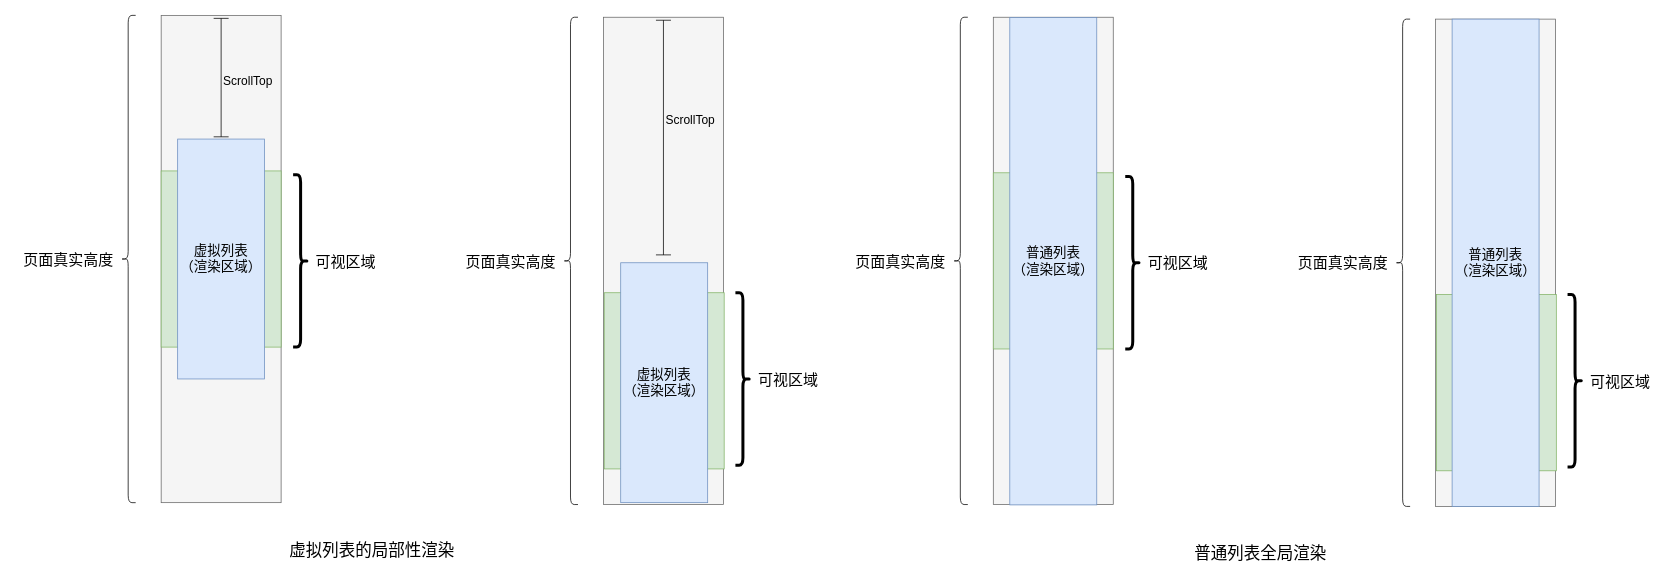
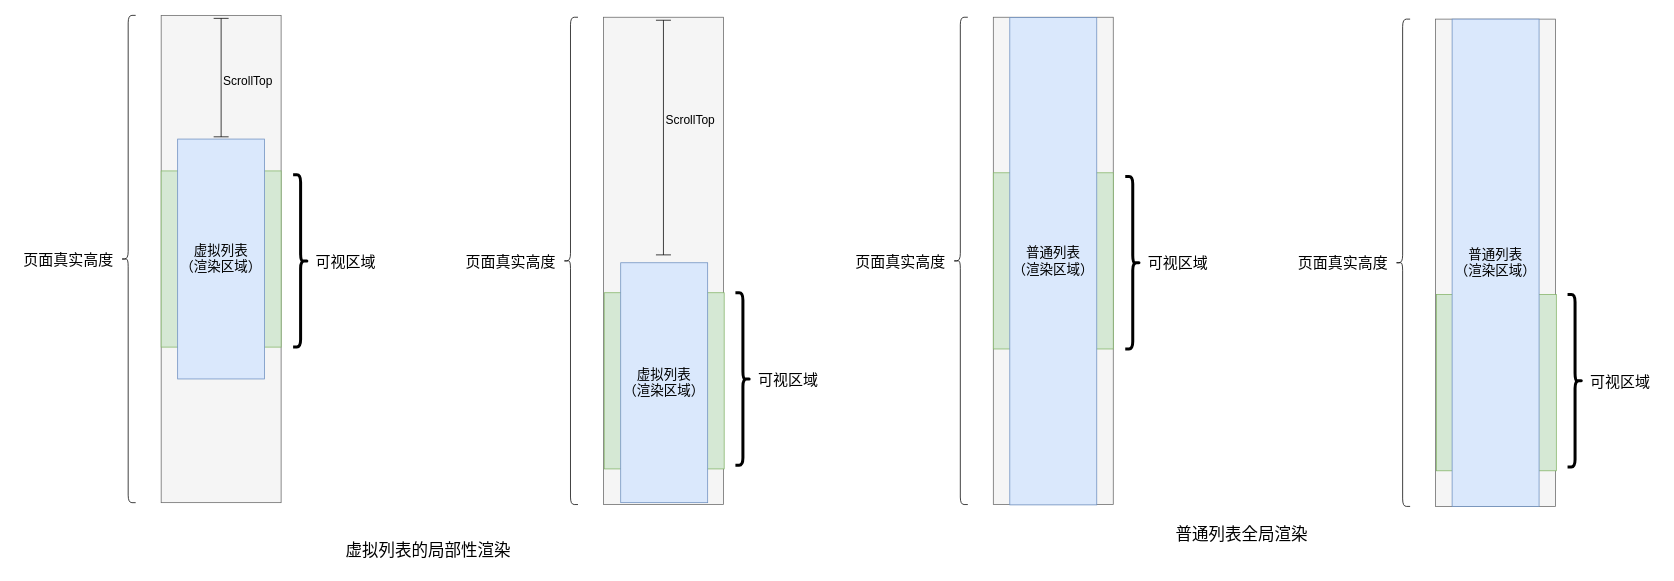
(372, 552) -> (428, 552)
(1260, 554) -> (1242, 535)
